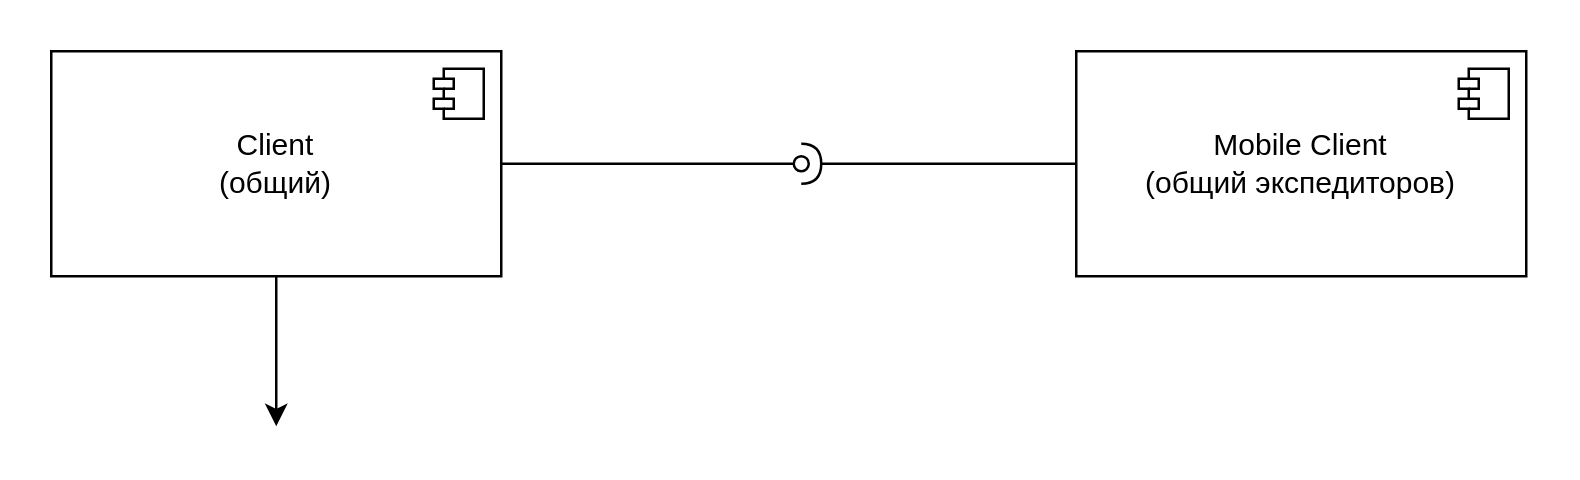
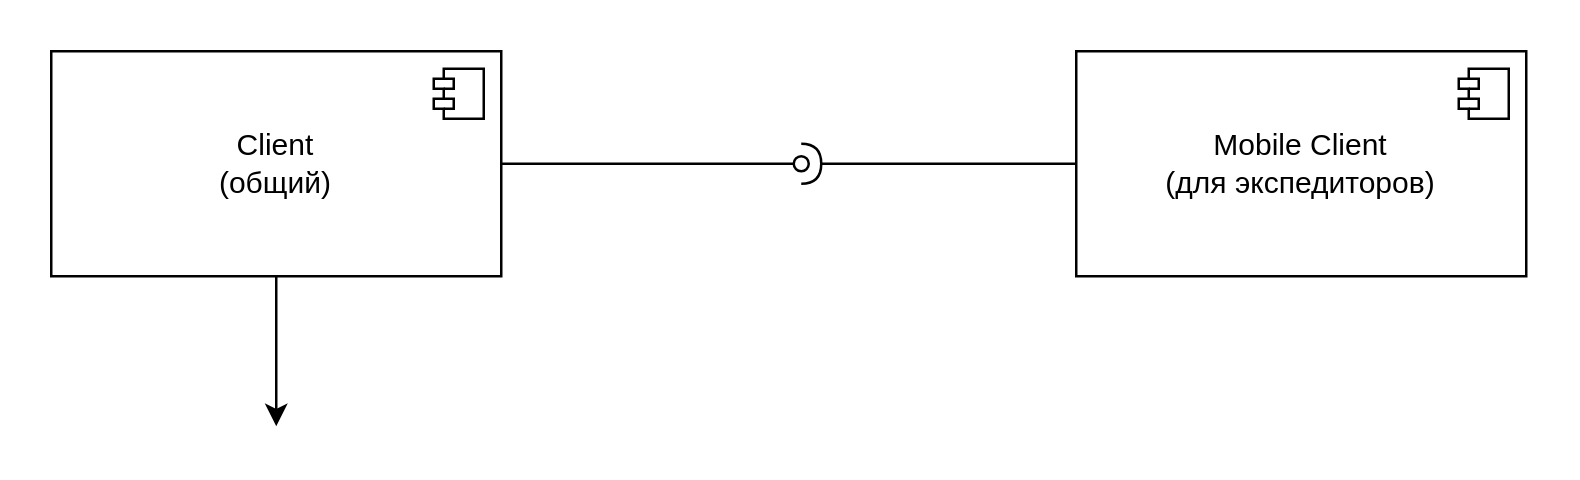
(1301, 164) -> (1301, 164)
